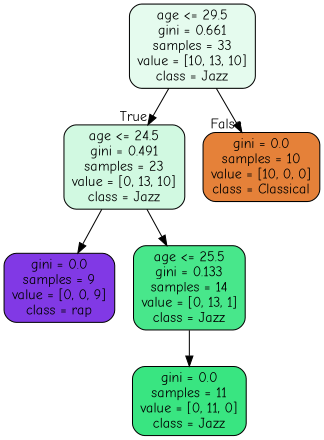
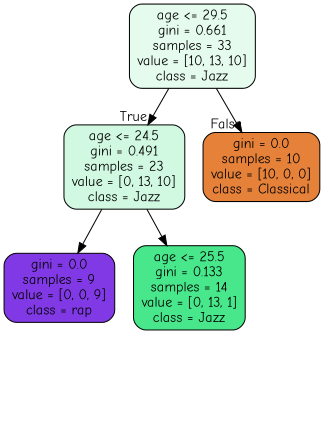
(189, 401) -> none
